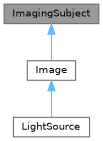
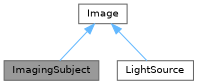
(51, 47) -> (73, 46)
